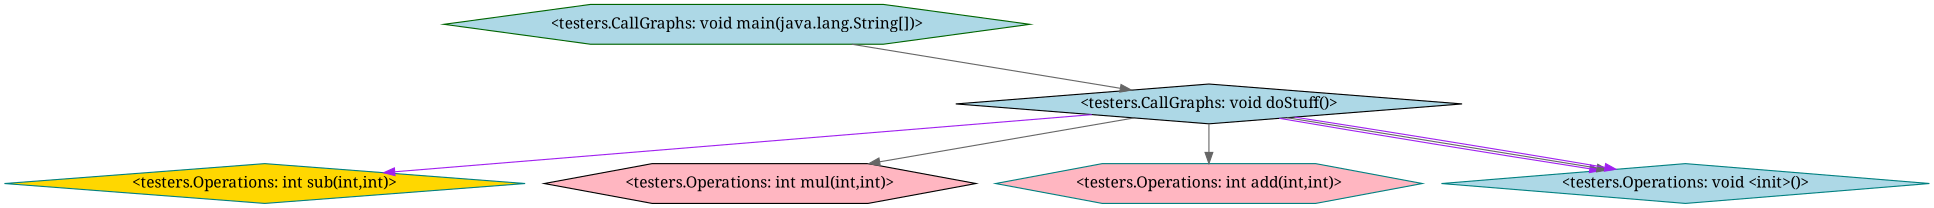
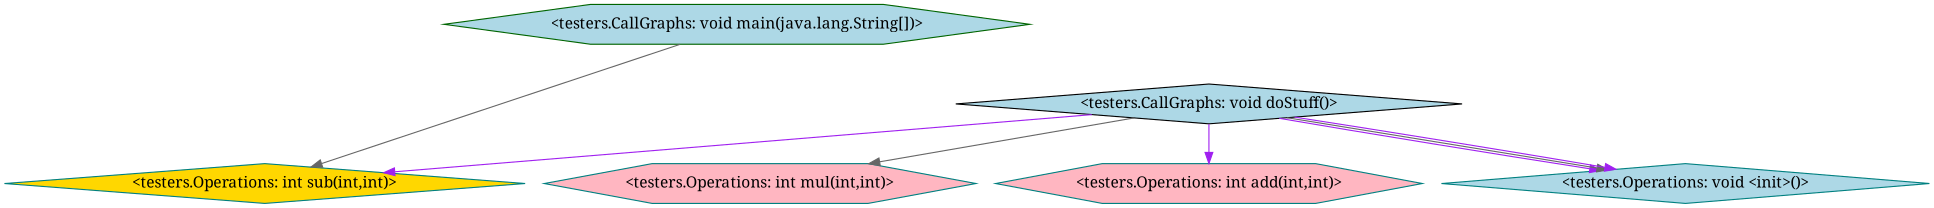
(986, 66) -> (501, 104)
(1209, 138) -> (1209, 138)
(760, 184) -> (760, 184)
